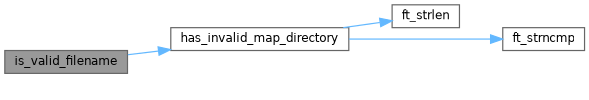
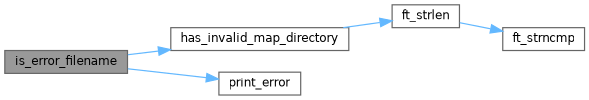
(420, 39) -> (475, 26)
(66, 62) -> (66, 62)
none -> (260, 84)
